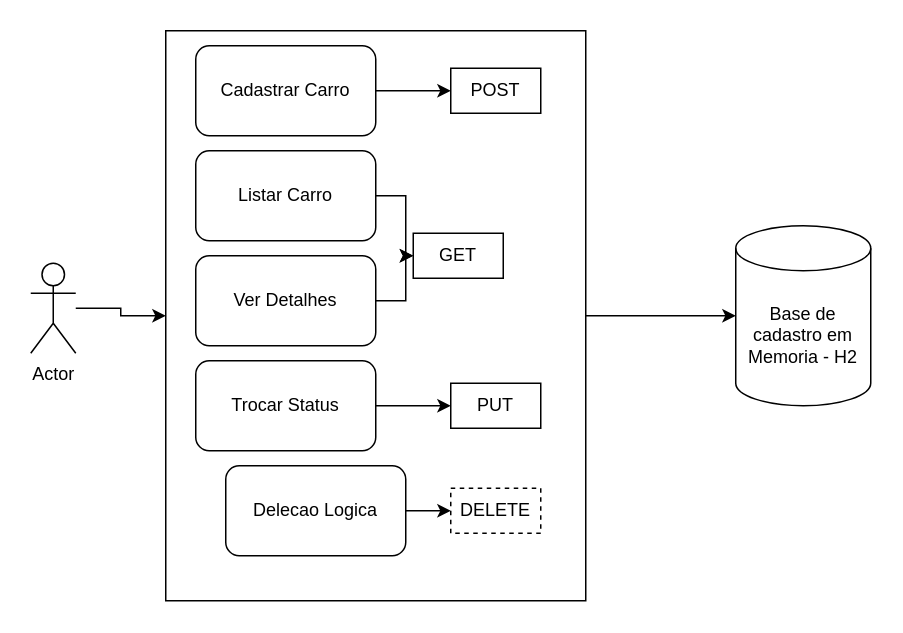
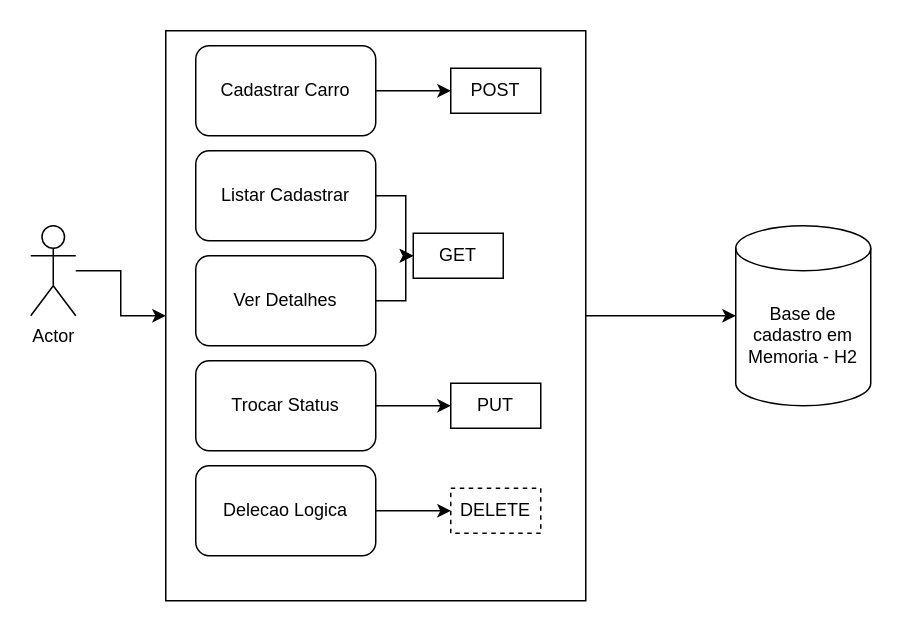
(286, 196) -> (286, 196)
(53, 308) -> (53, 271)
(316, 511) -> (286, 511)
